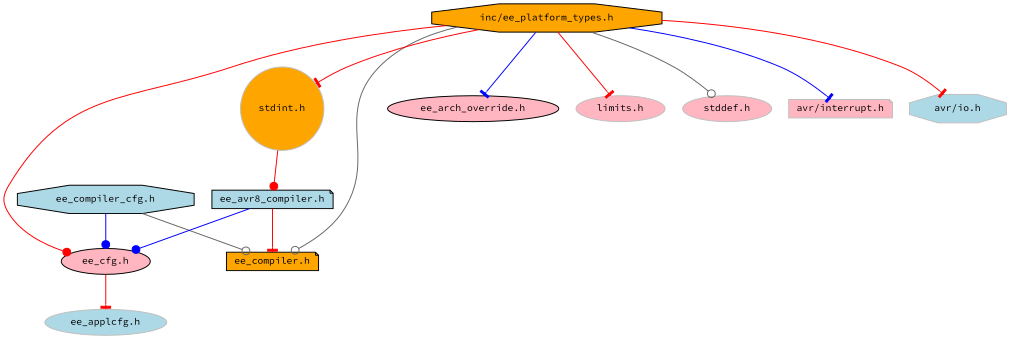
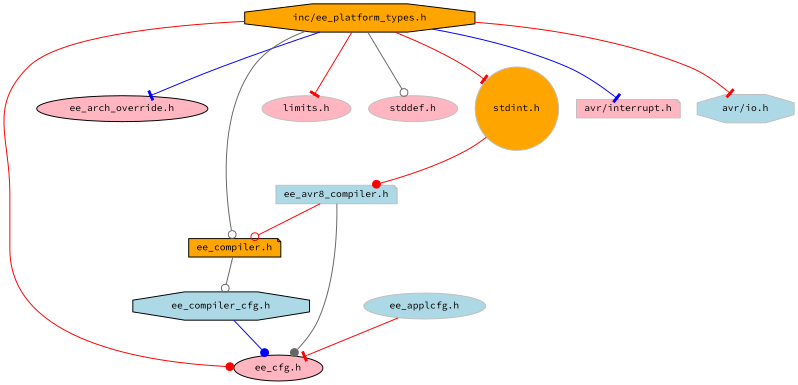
(273, 199) -> (337, 194)
(200, 226) -> (330, 281)
(273, 228) -> (289, 219)
(200, 234) -> (229, 271)
(106, 289) -> (353, 336)
